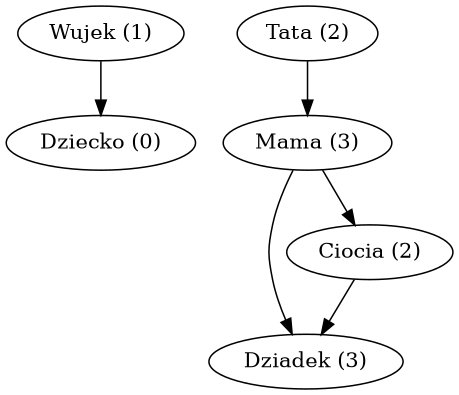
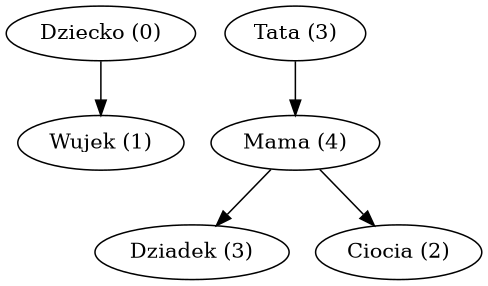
(308, 33) -> (295, 33)
(101, 81) -> (101, 81)
(308, 143) -> (295, 143)
(342, 300) -> none
